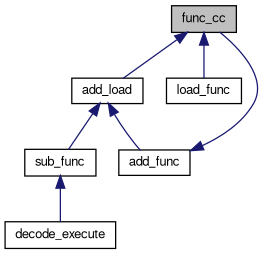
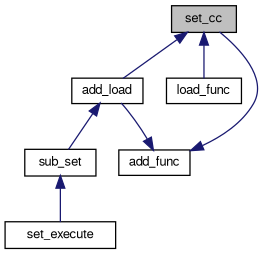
(204, 19) -> (204, 19)
(127, 133) -> (135, 120)
(60, 163) -> (60, 163)
(60, 235) -> (60, 235)
